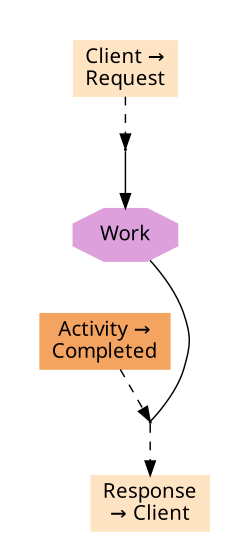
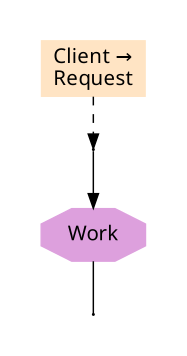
(105, 341) -> none
(150, 503) -> none
